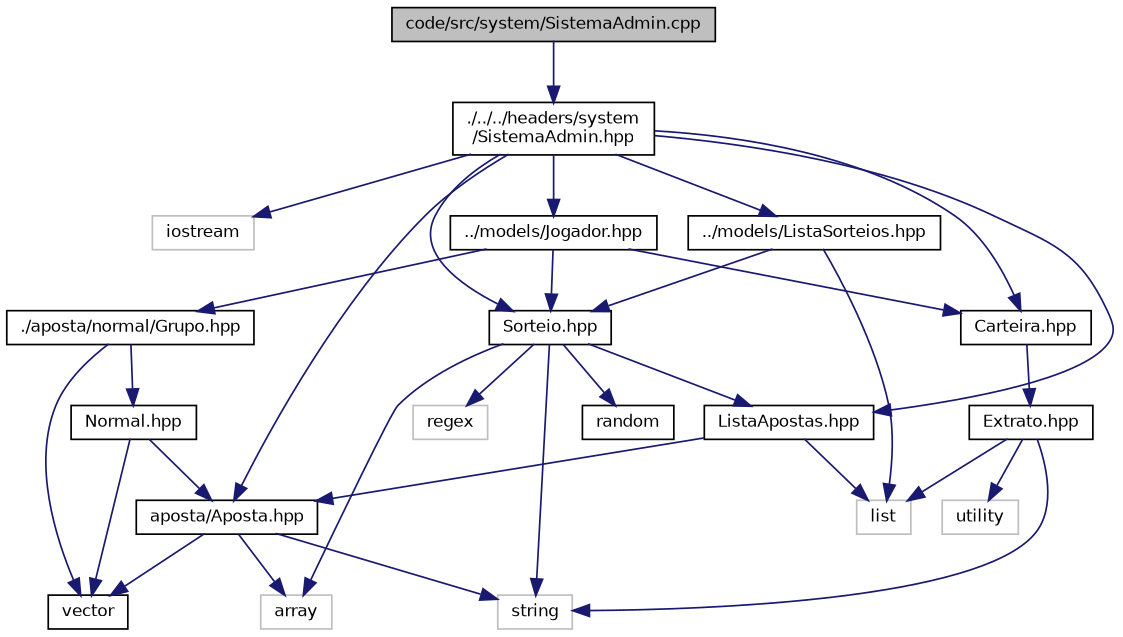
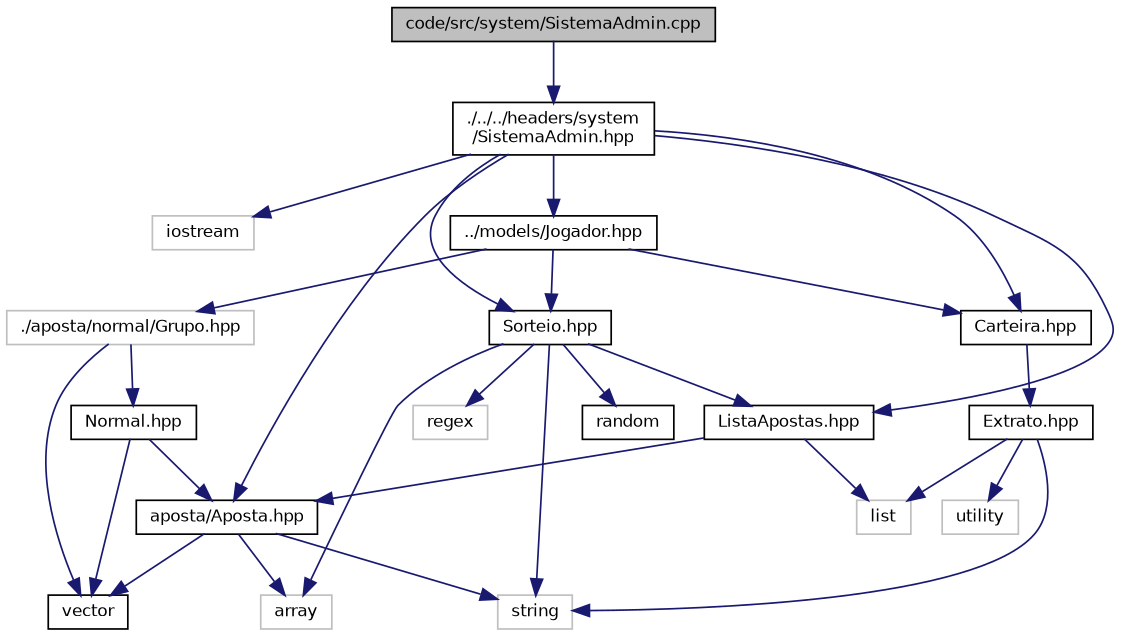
(814, 233) -> none
(130, 328) -> (130, 328)
